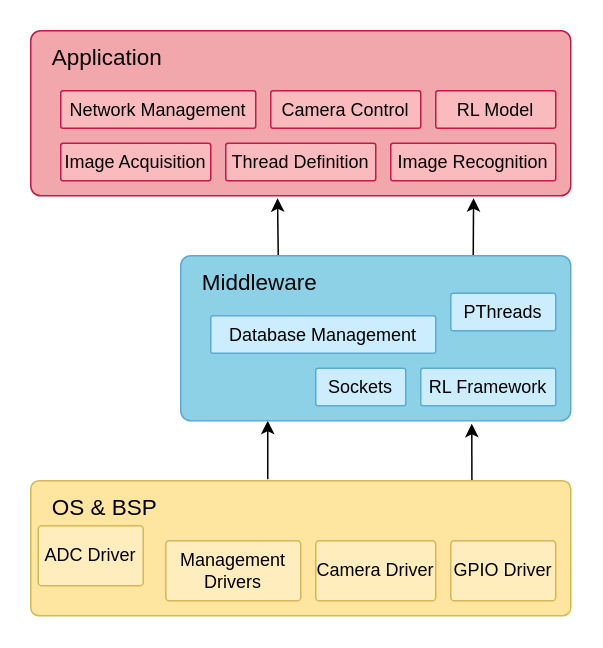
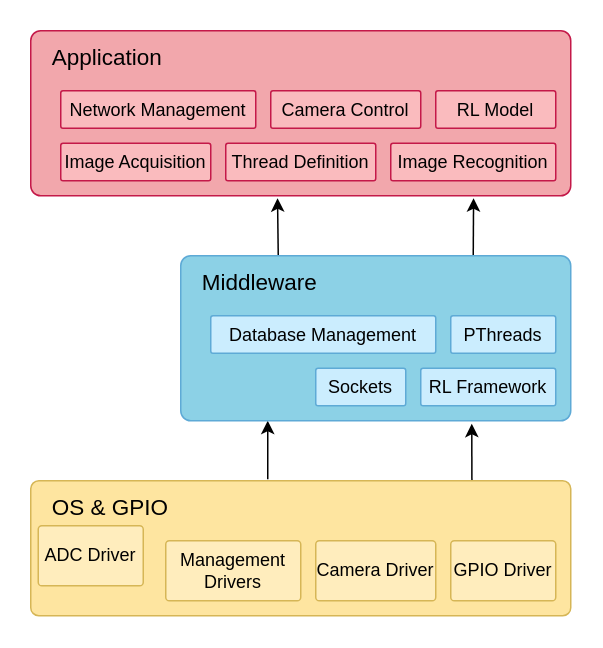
(503, 312) -> (503, 335)
(78, 508) -> (85, 508)
